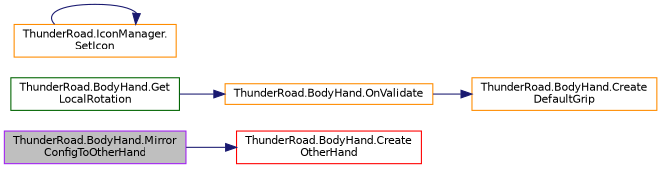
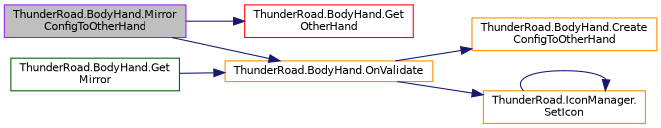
none -> (221, 48)
none -> (435, 87)
(95, 94) -> (95, 74)
(564, 94) -> (564, 34)
(329, 147) -> (329, 21)
